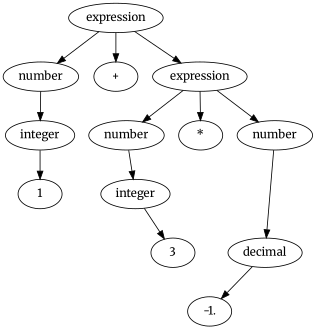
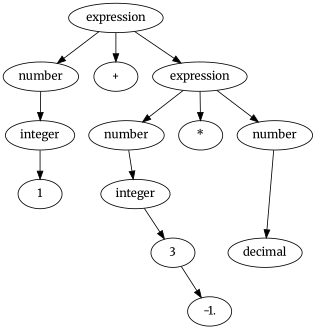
(240, 280) -> (189, 279)
